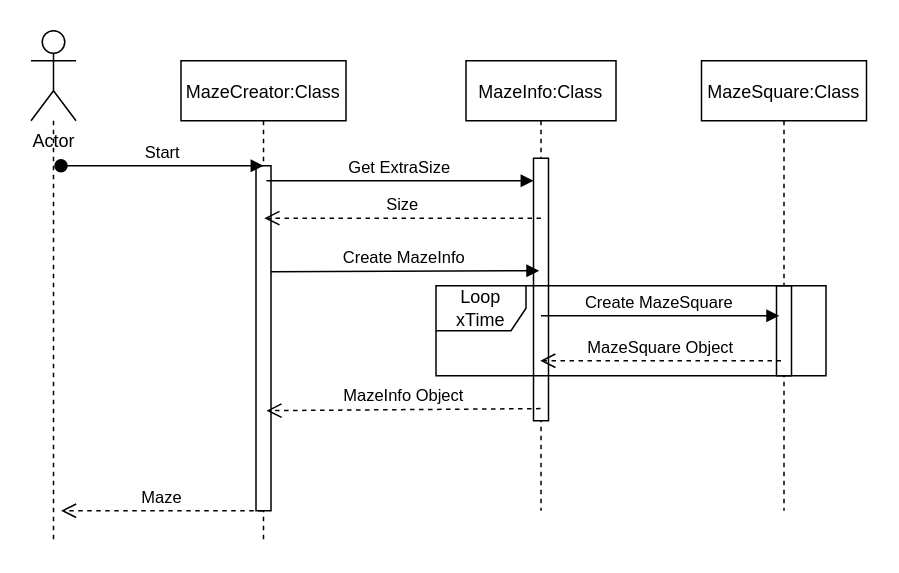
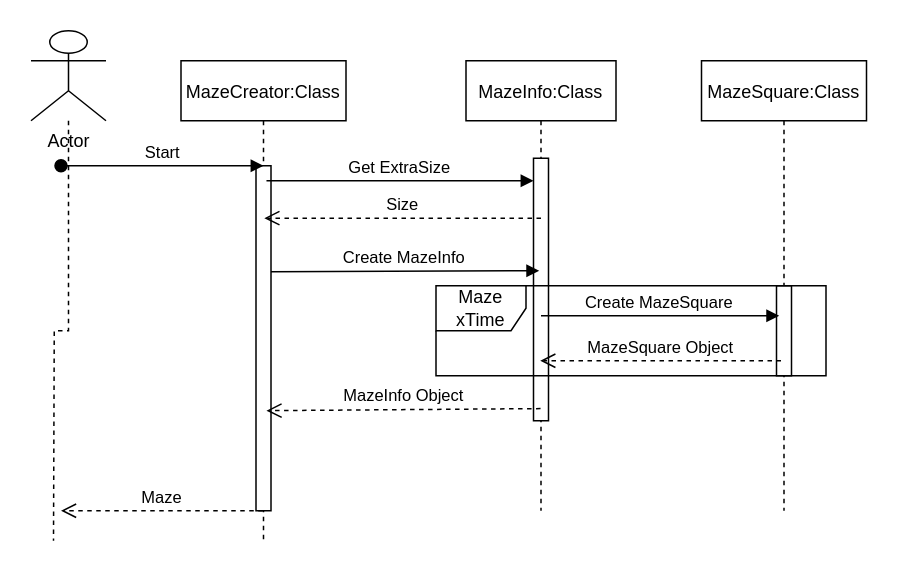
(53, 76) -> (68, 76)
(481, 308) -> (481, 308)
